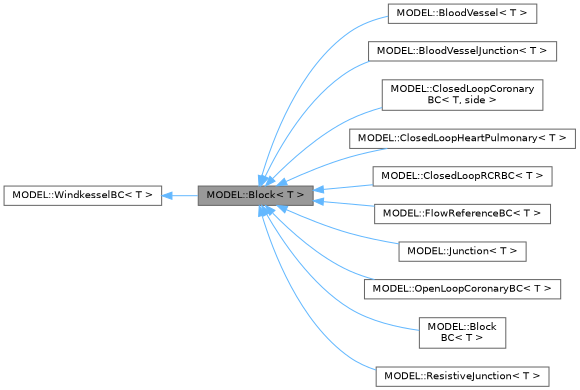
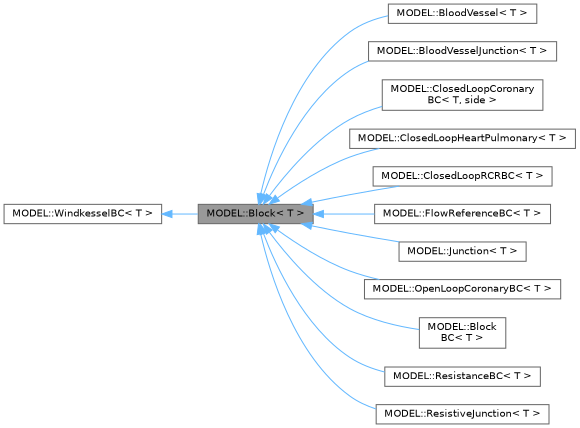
none -> (463, 377)
